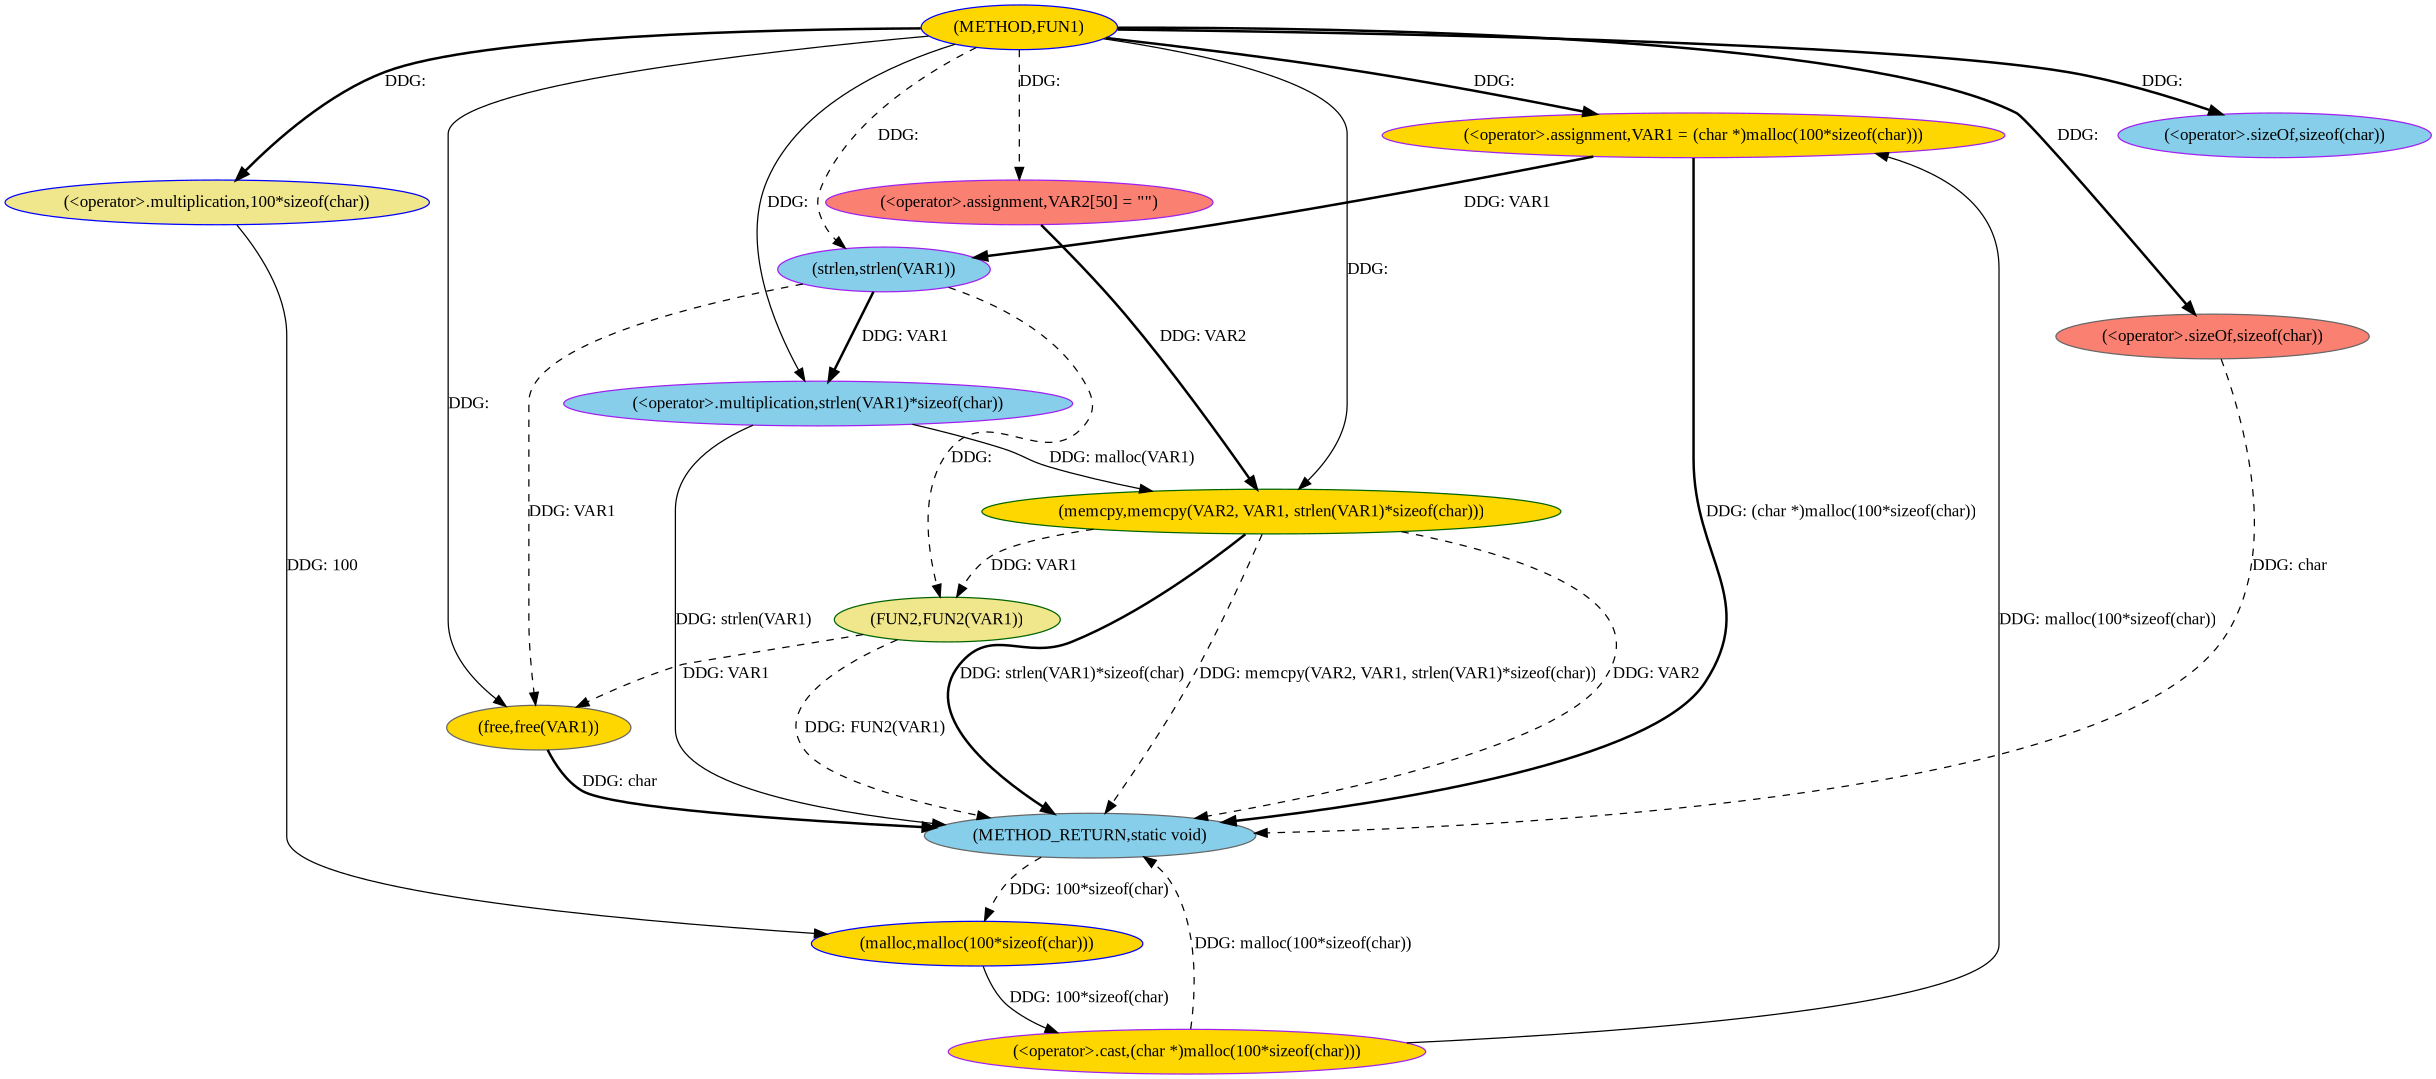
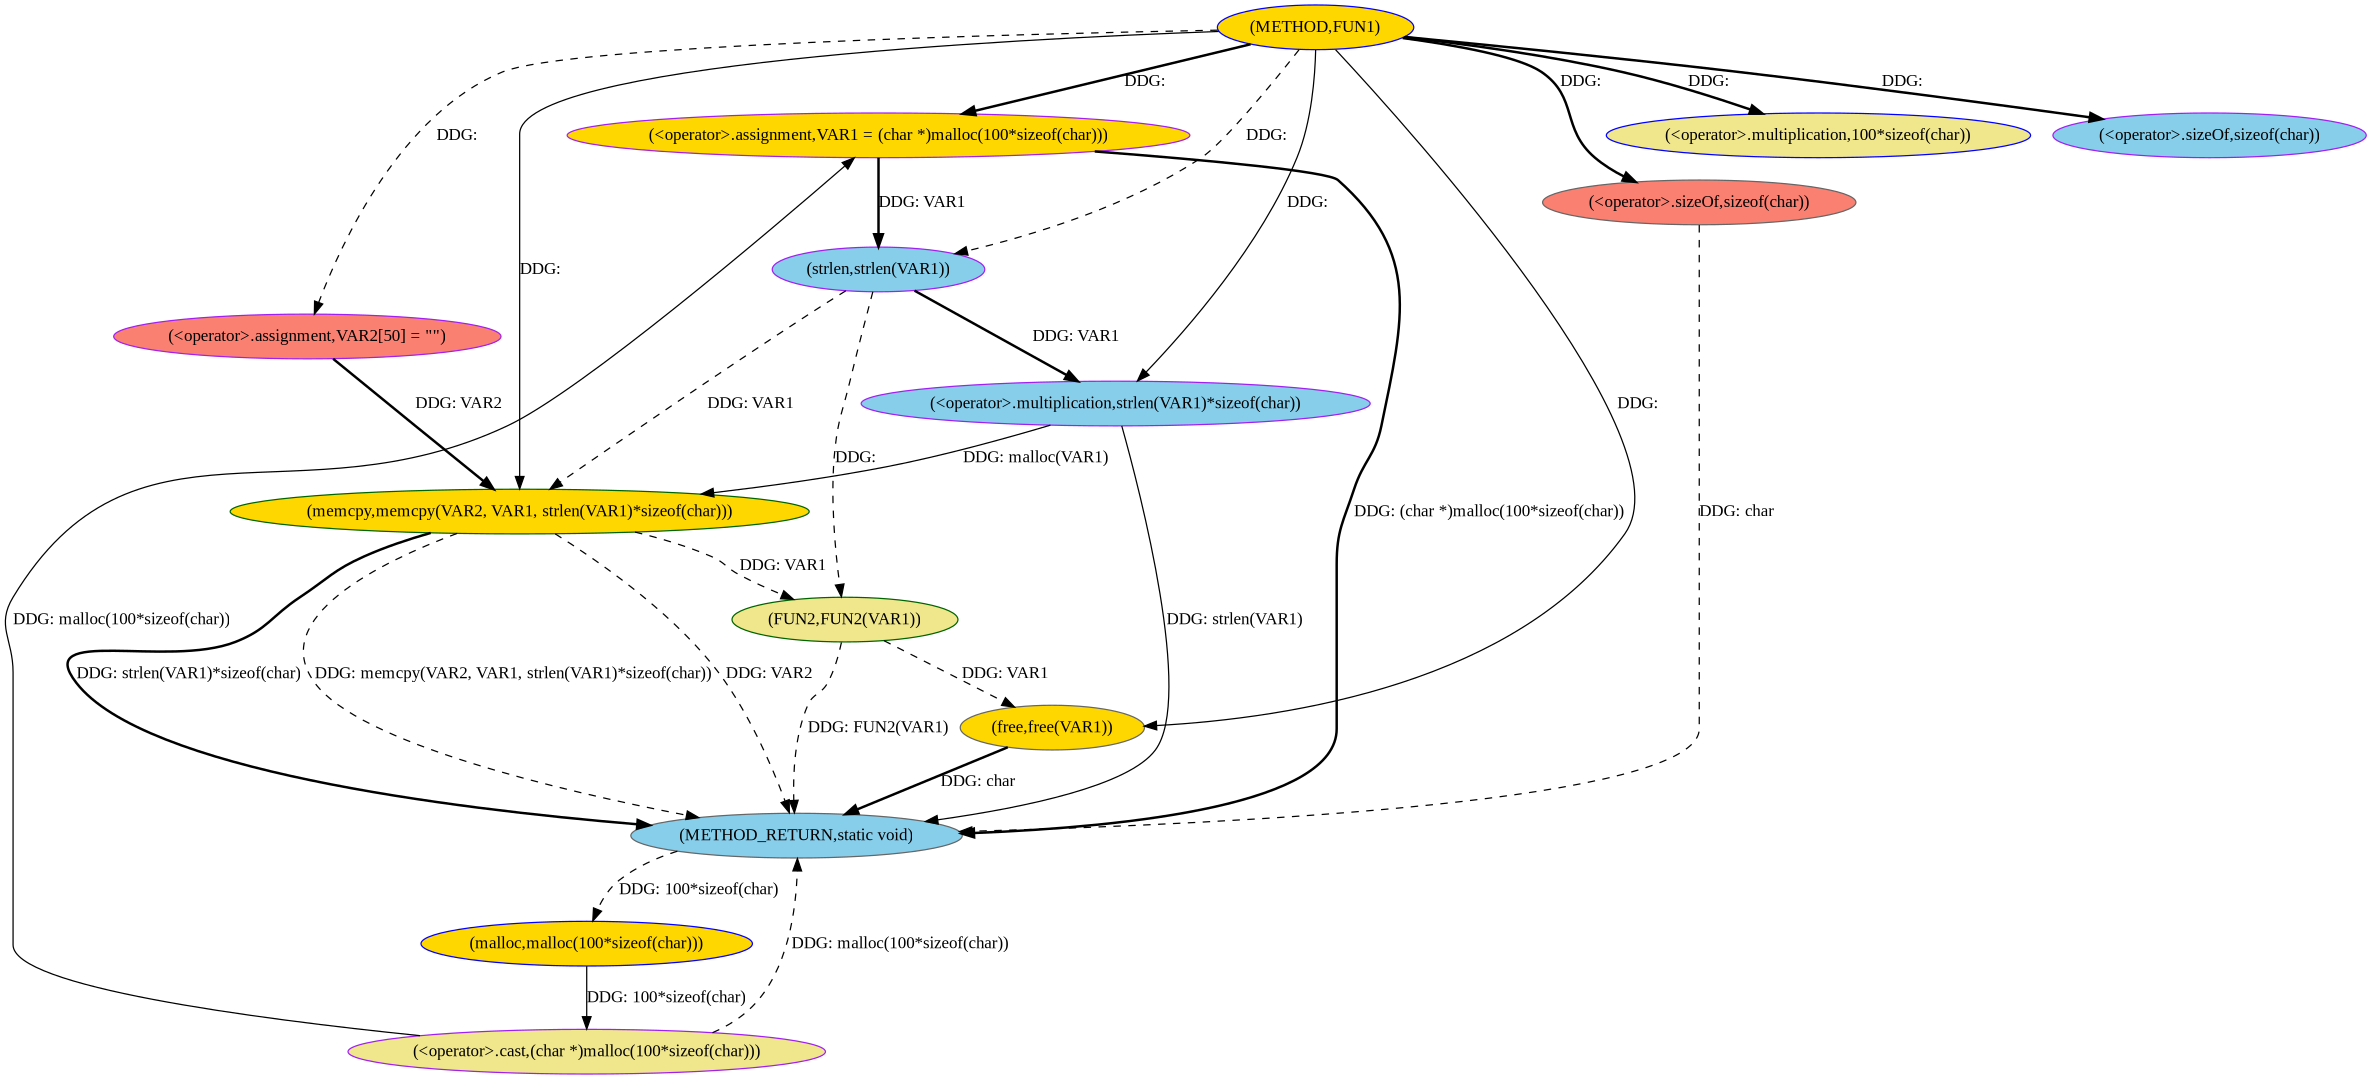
(532, 393) -> (702, 385)
(287, 797) -> none
(1187, 1052) -> (587, 1052)
